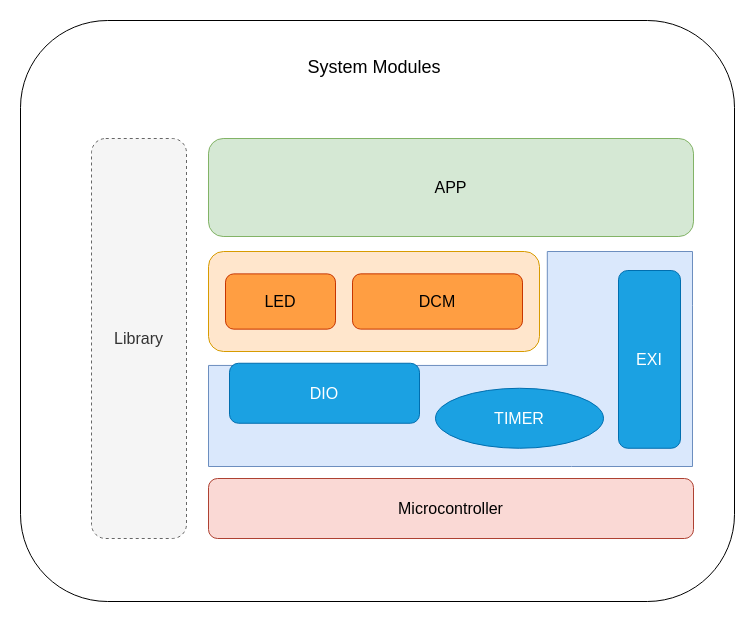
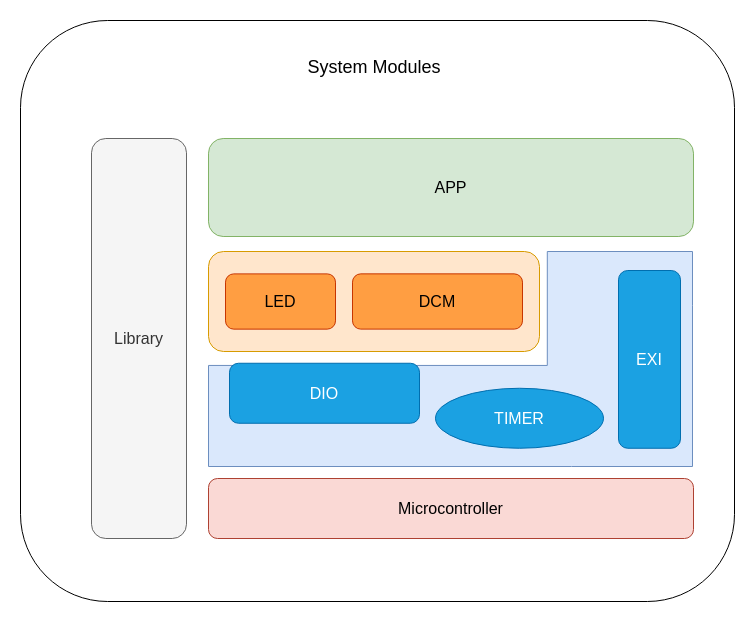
(139, 339) -> (139, 339)
